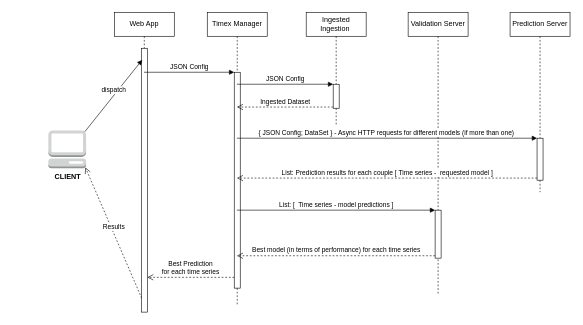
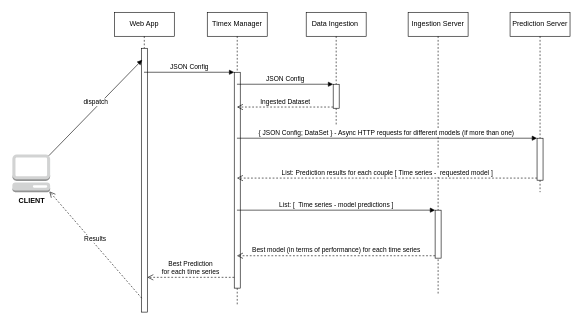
(336, 24) -> (336, 24)
(438, 24) -> (438, 24)
(67, 149) -> (31, 173)
